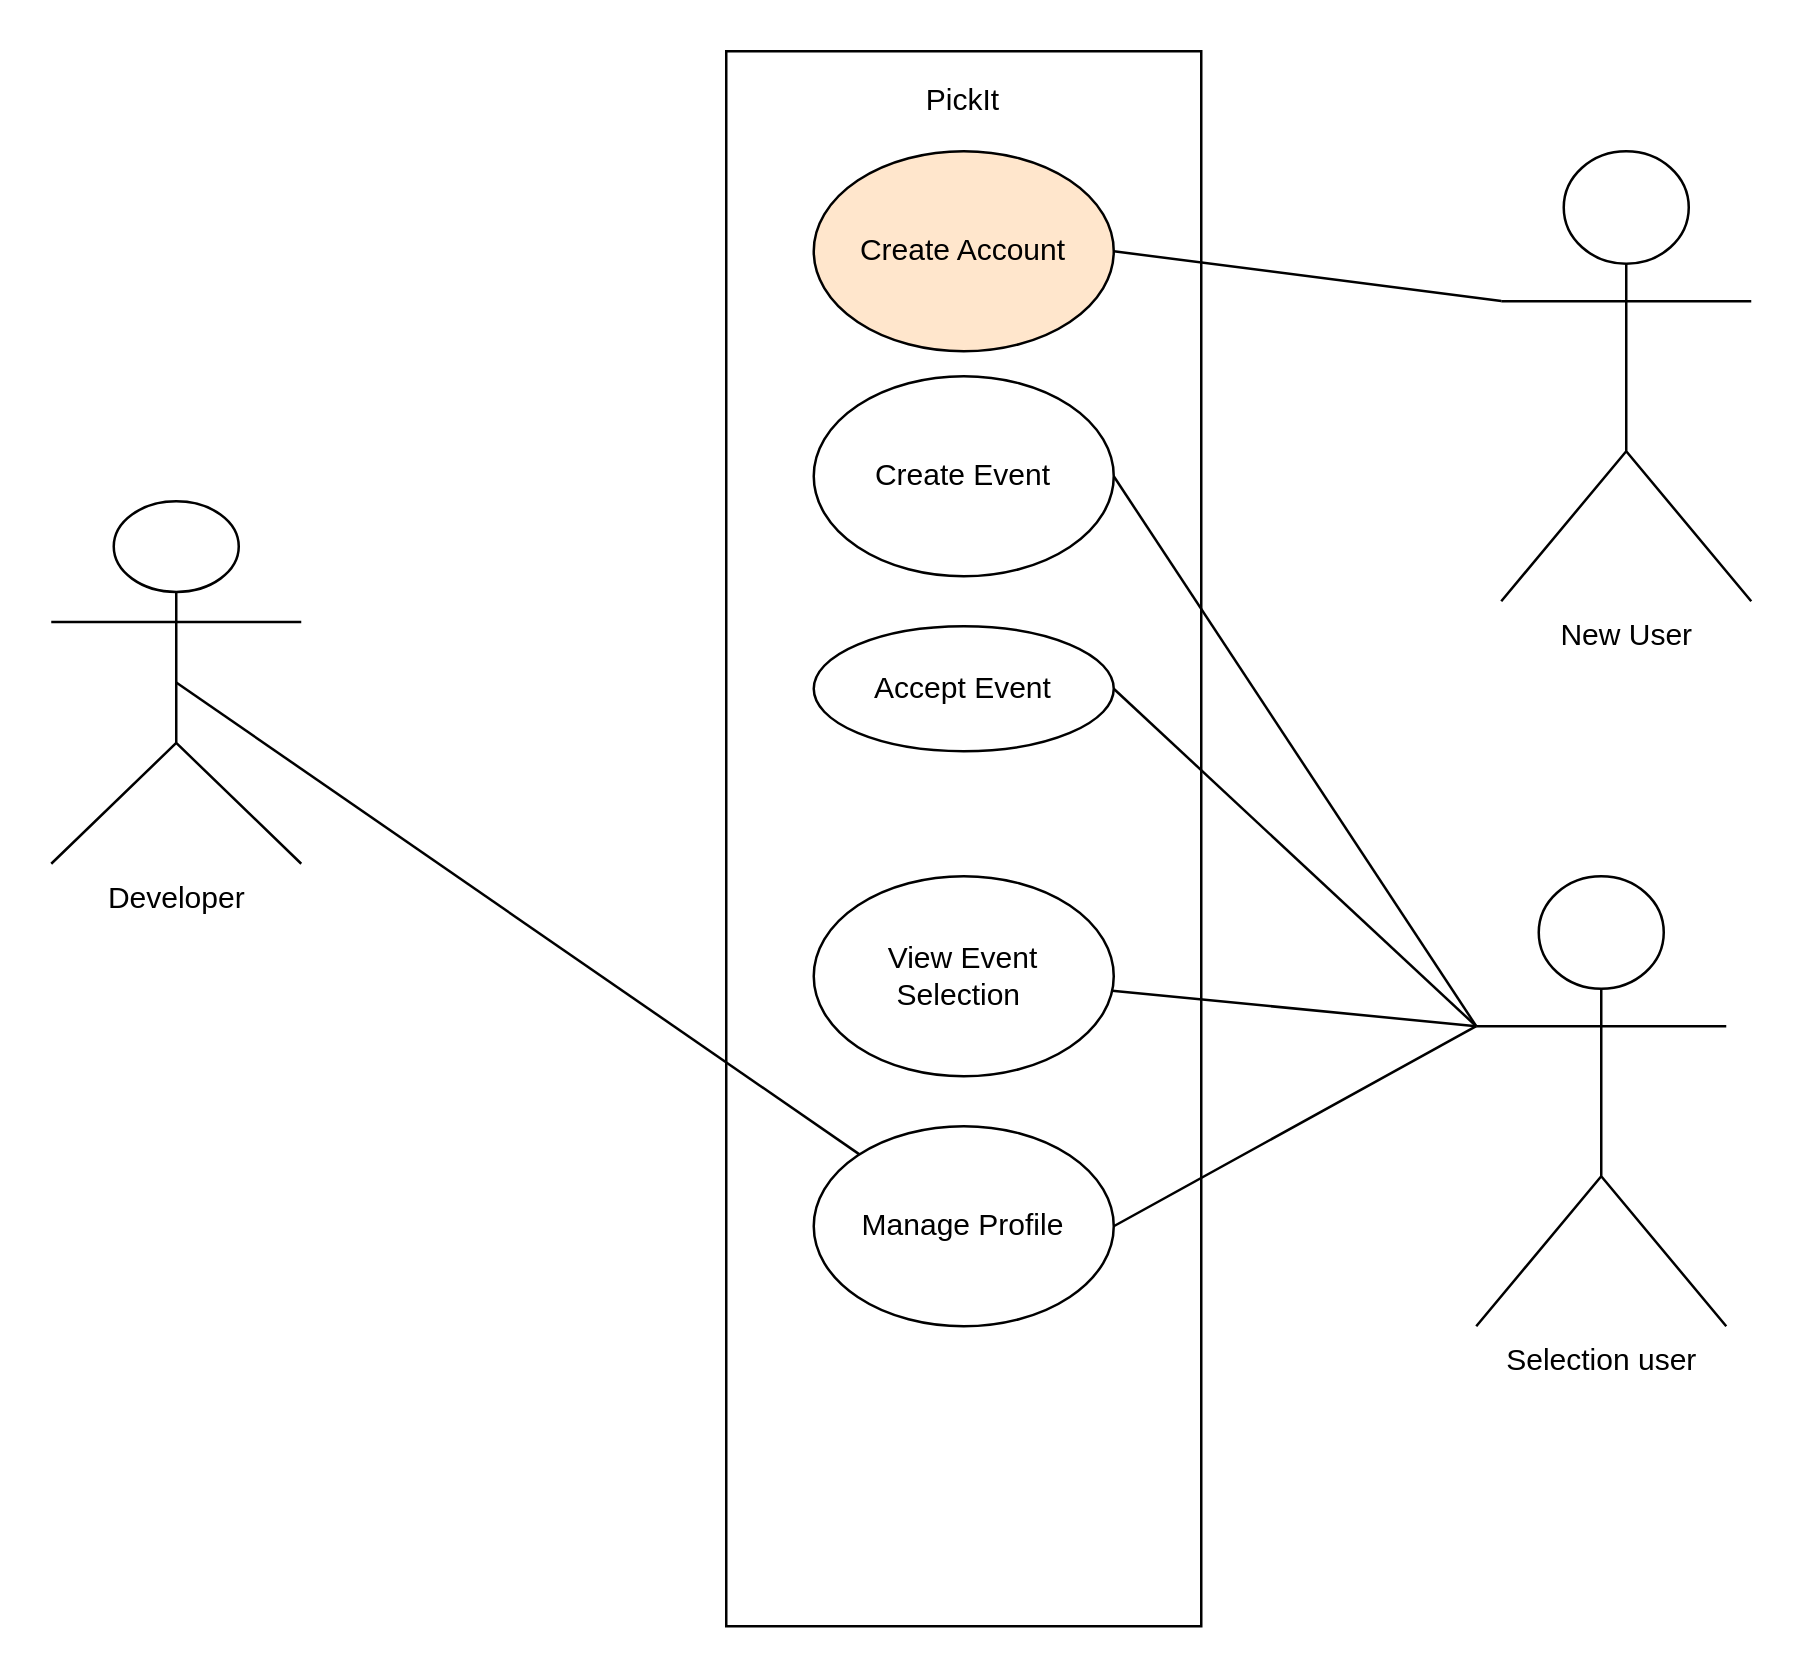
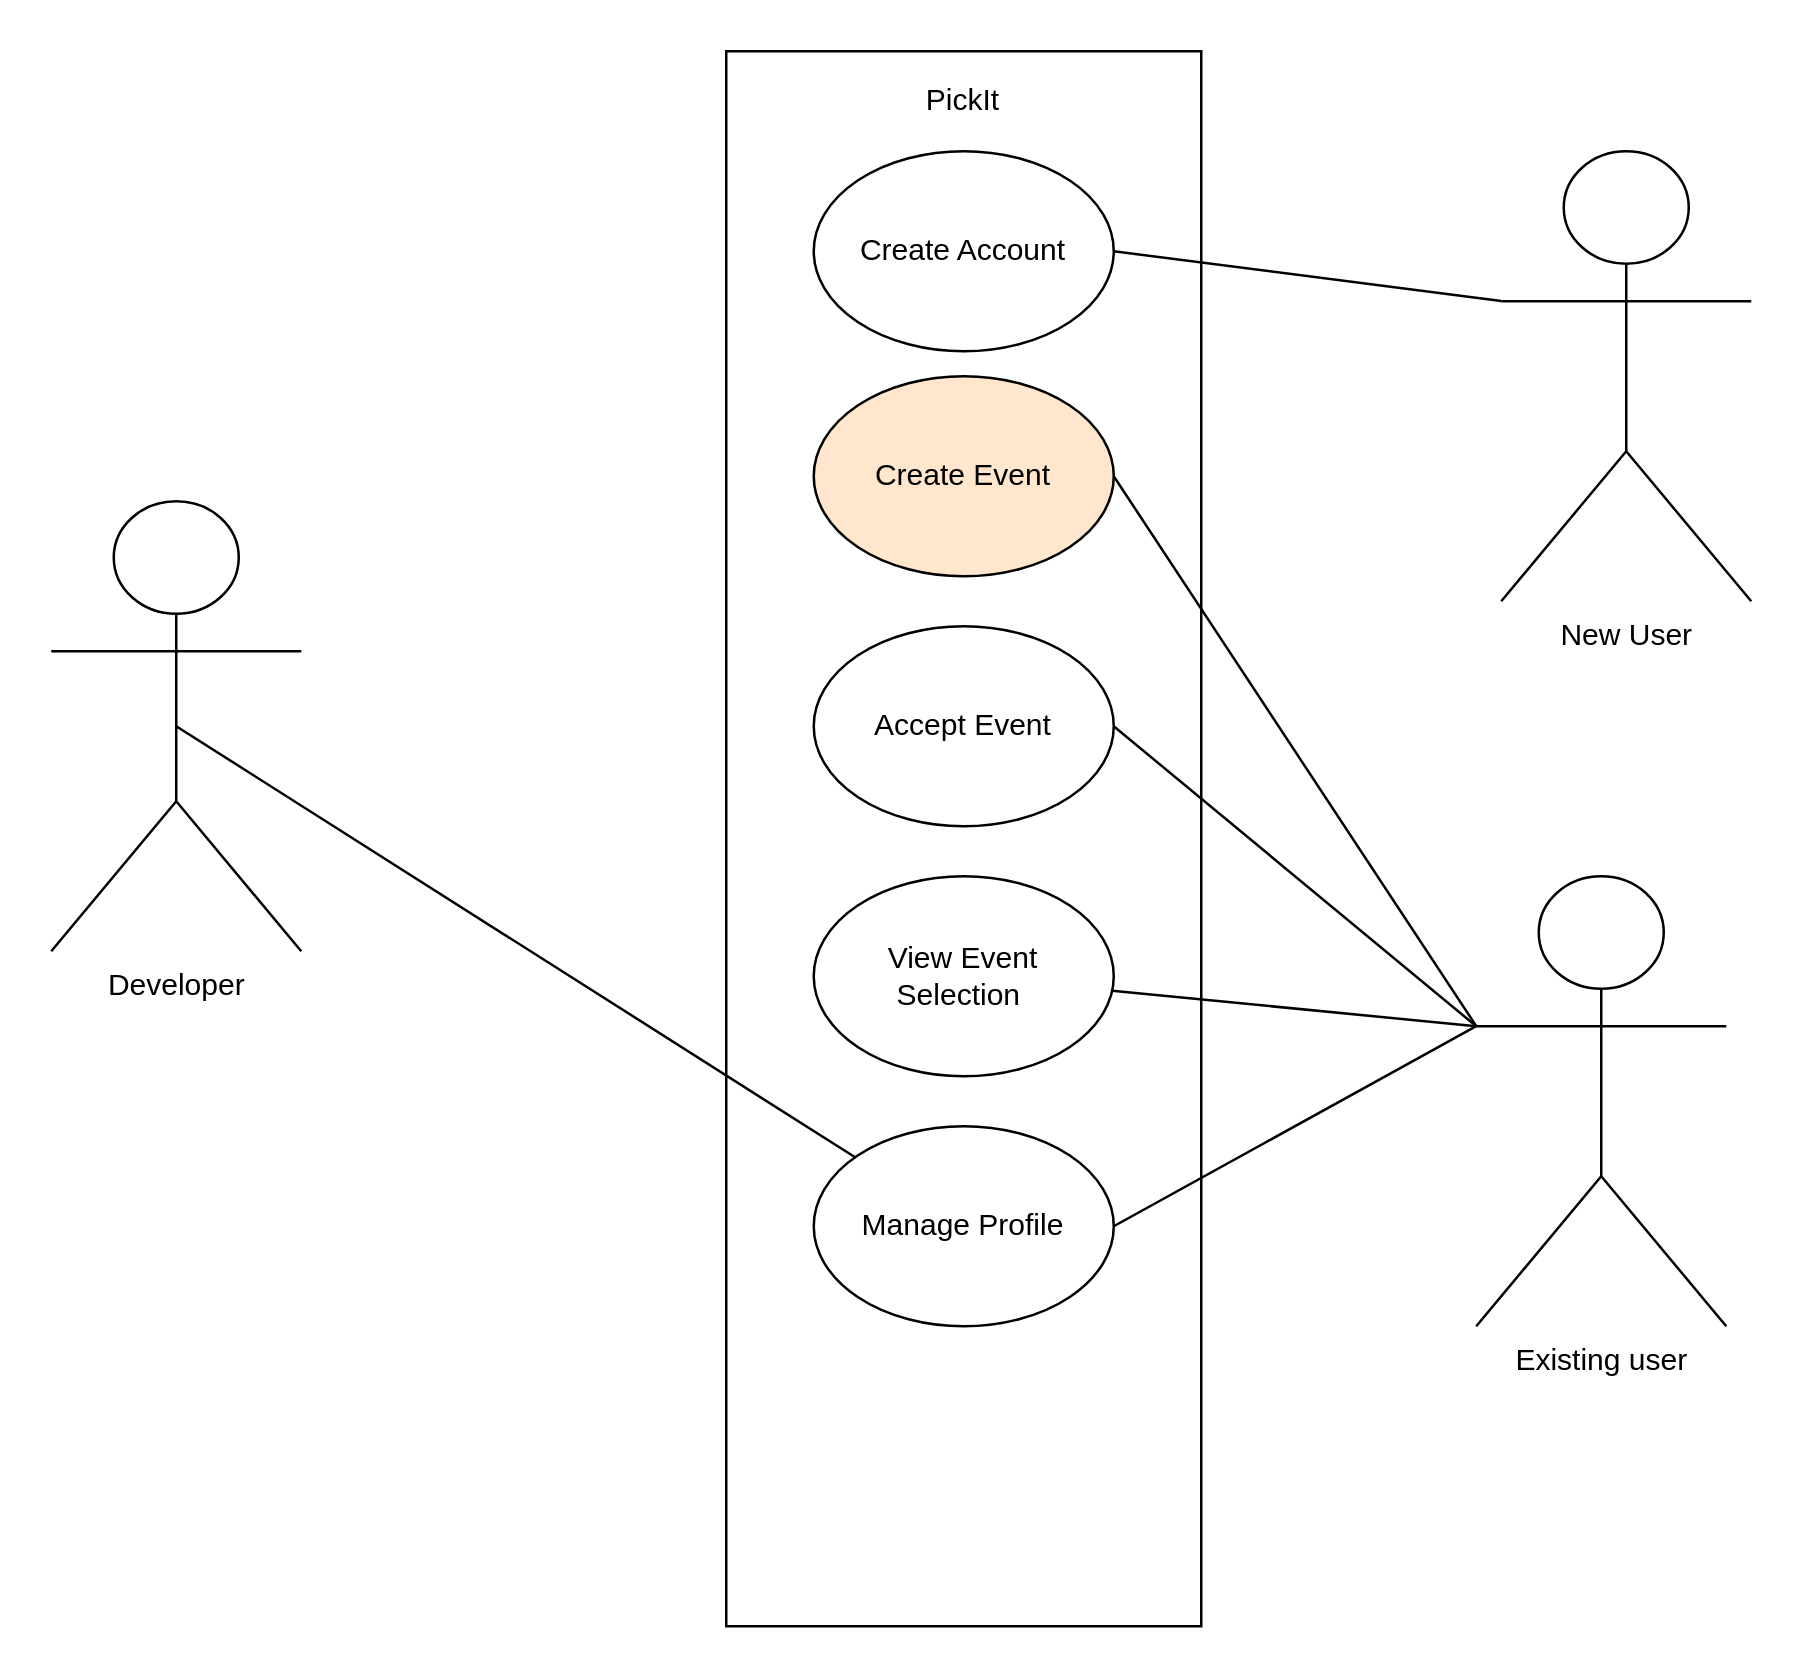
(964, 251) -> (964, 251)
(964, 476) -> (964, 476)
(176, 683) -> (176, 726)
(964, 689) -> (964, 726)
(1603, 1362) -> (1603, 1362)
